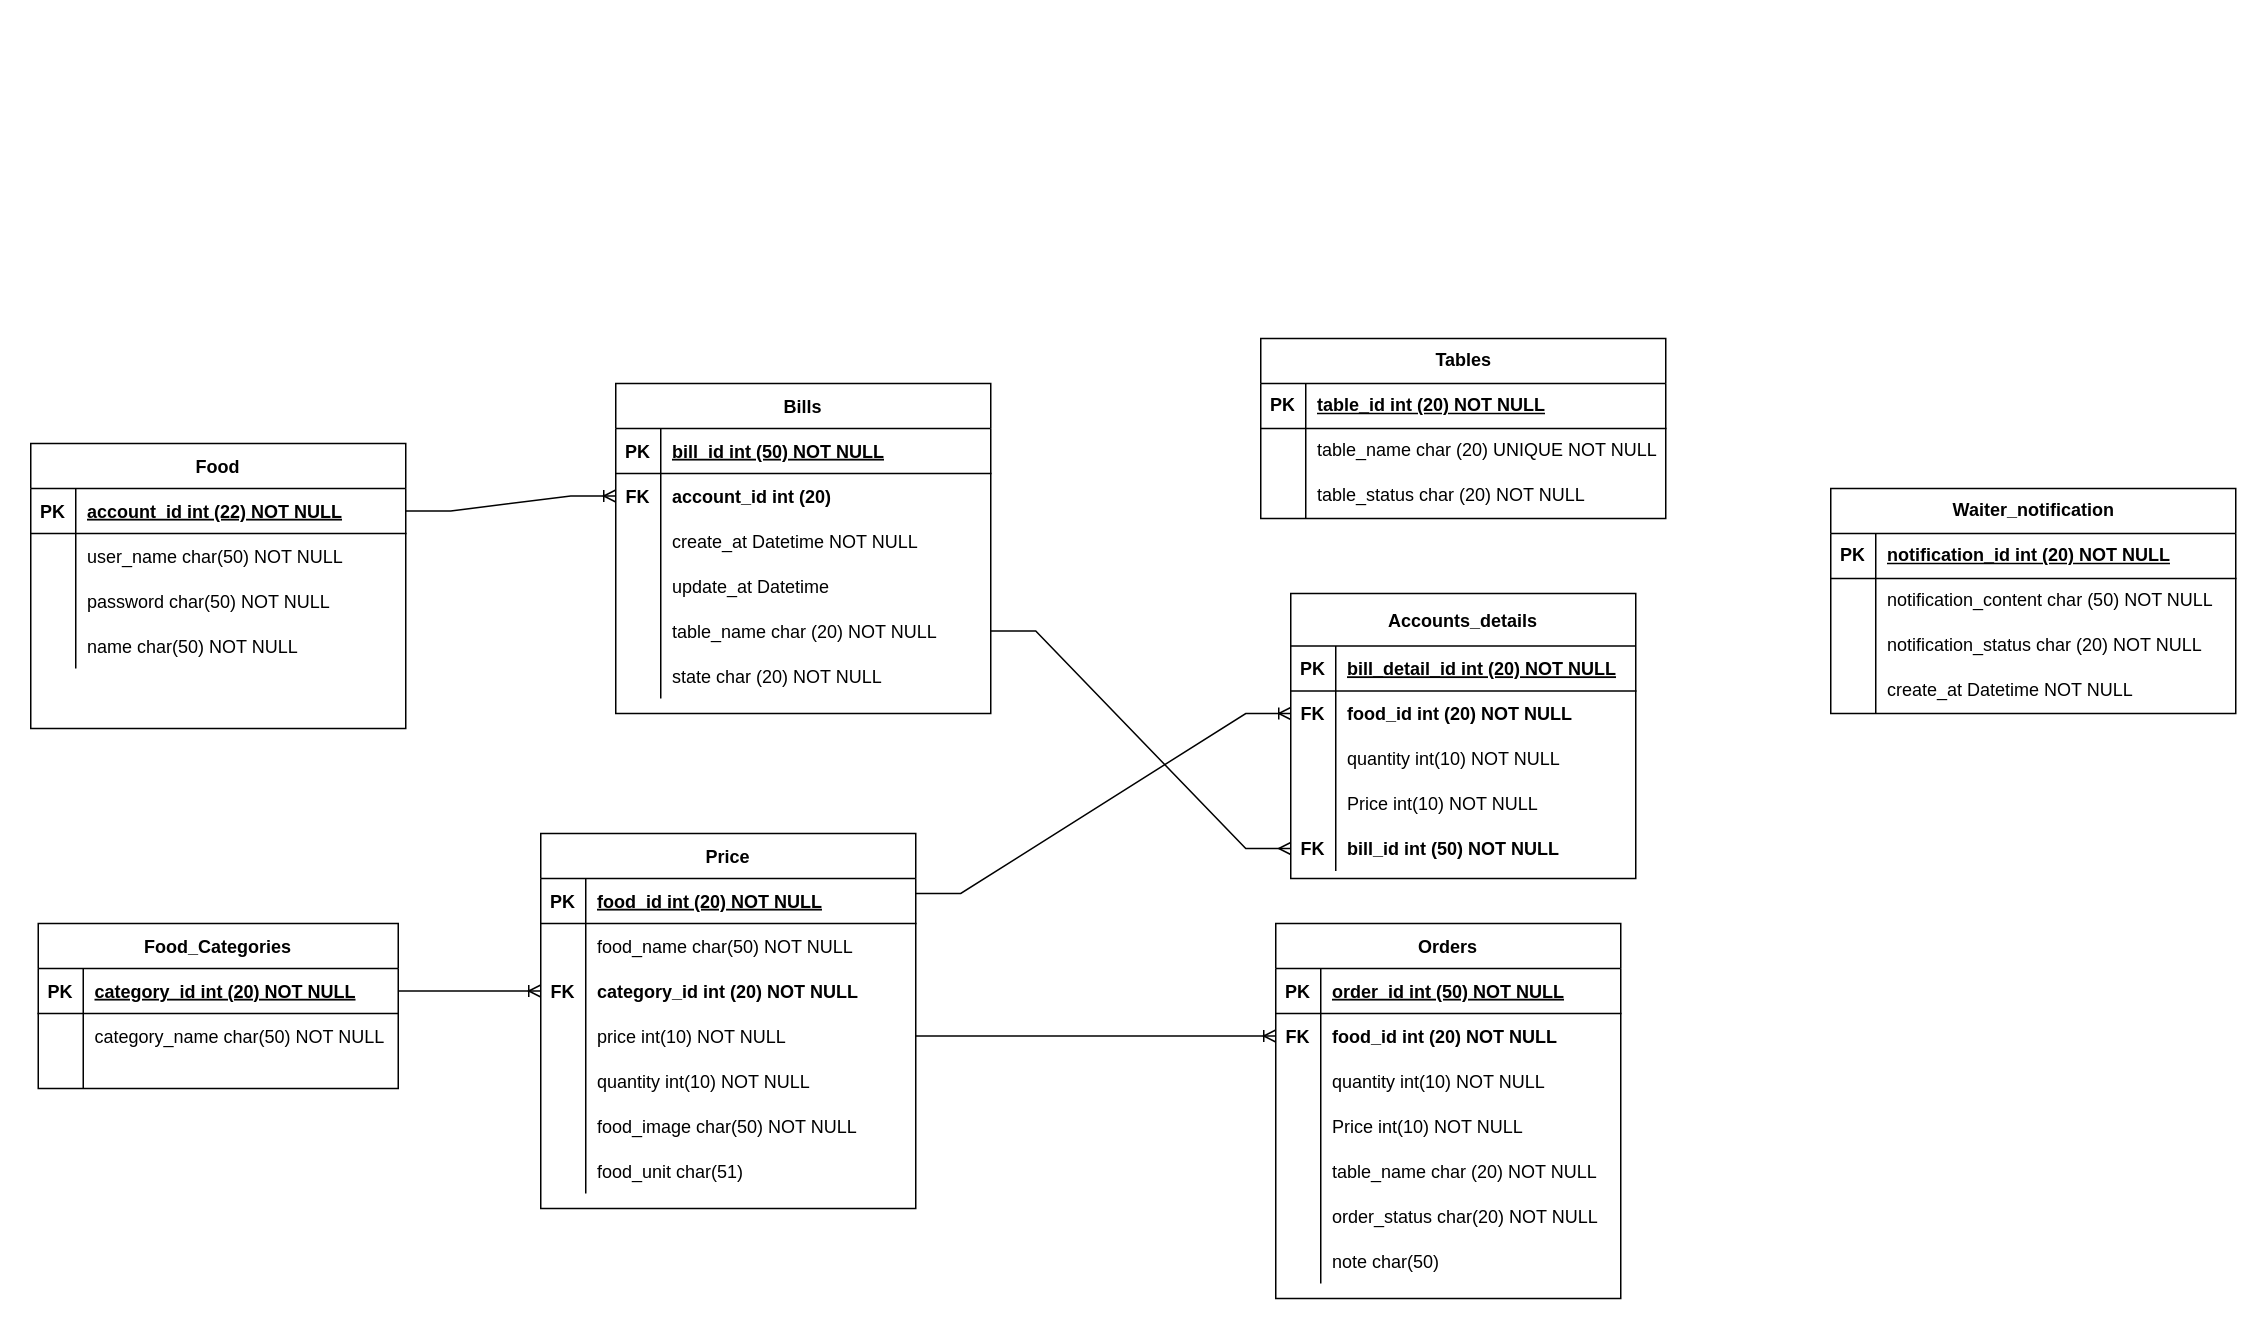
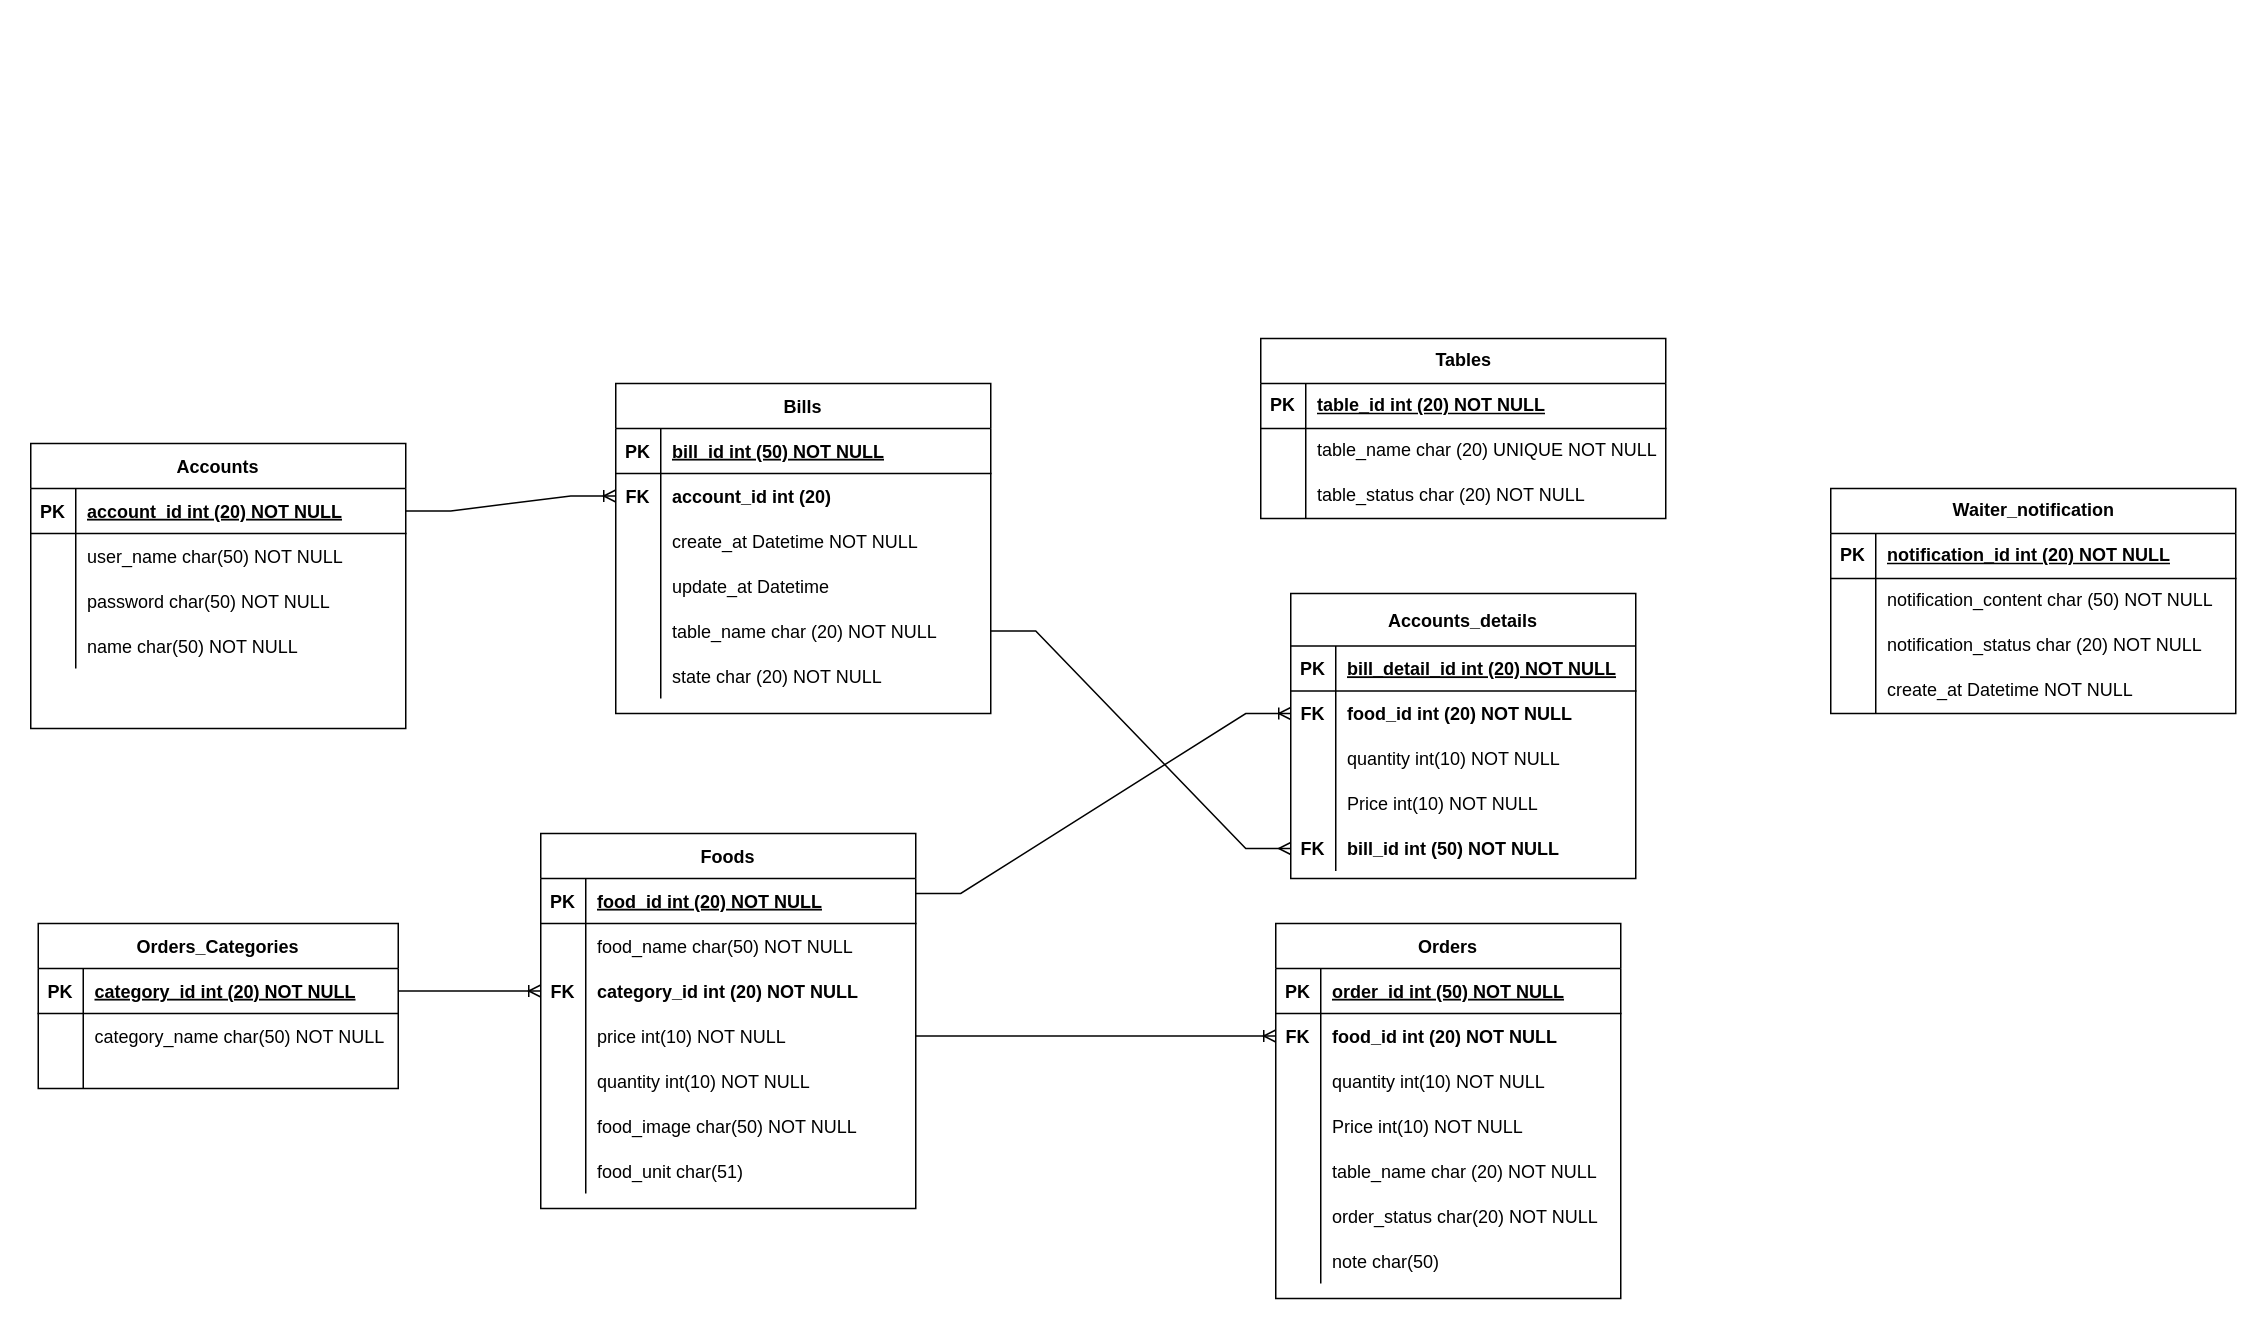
(218, 467) -> (218, 467)
(214, 512) -> (214, 512)
(728, 857) -> (728, 857)
(218, 947) -> (218, 947)
